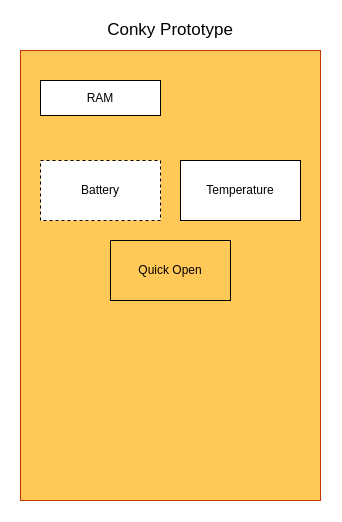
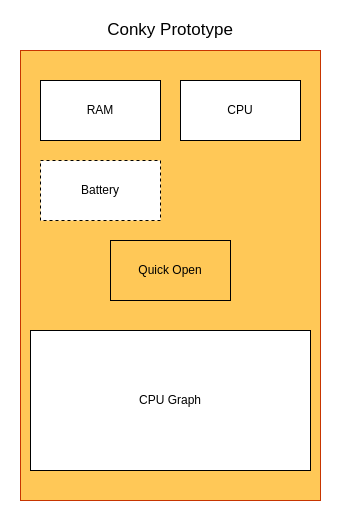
(101, 98) -> (101, 111)
none -> (241, 111)
(241, 191) -> none
none -> (171, 401)
